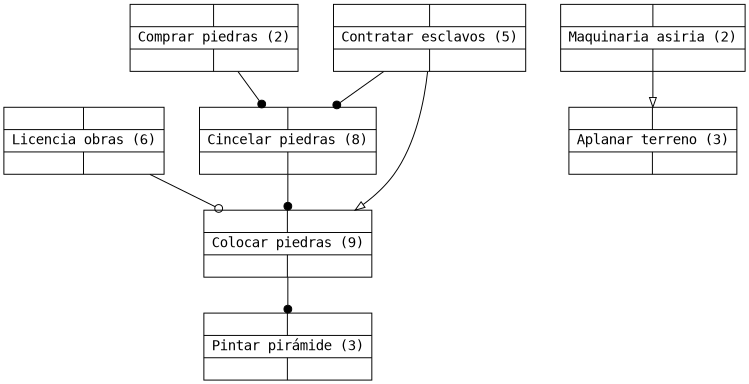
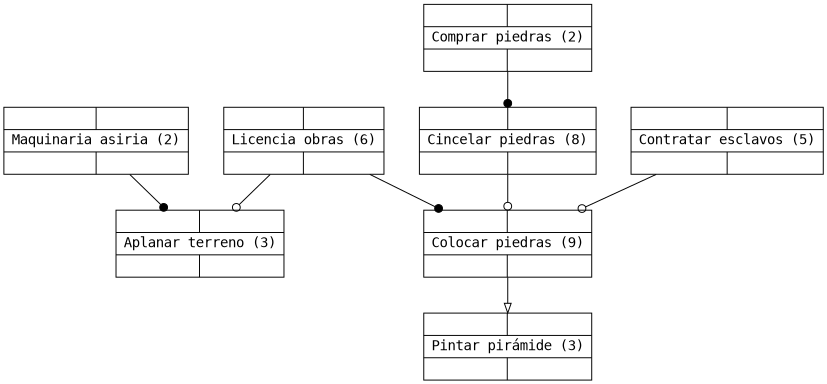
(653, 84) -> (145, 190)
(362, 87) -> none
(410, 145) -> (621, 191)
(288, 188) -> (508, 188)
none -> (255, 190)
(182, 191) -> (402, 191)
(288, 291) -> (508, 290)
